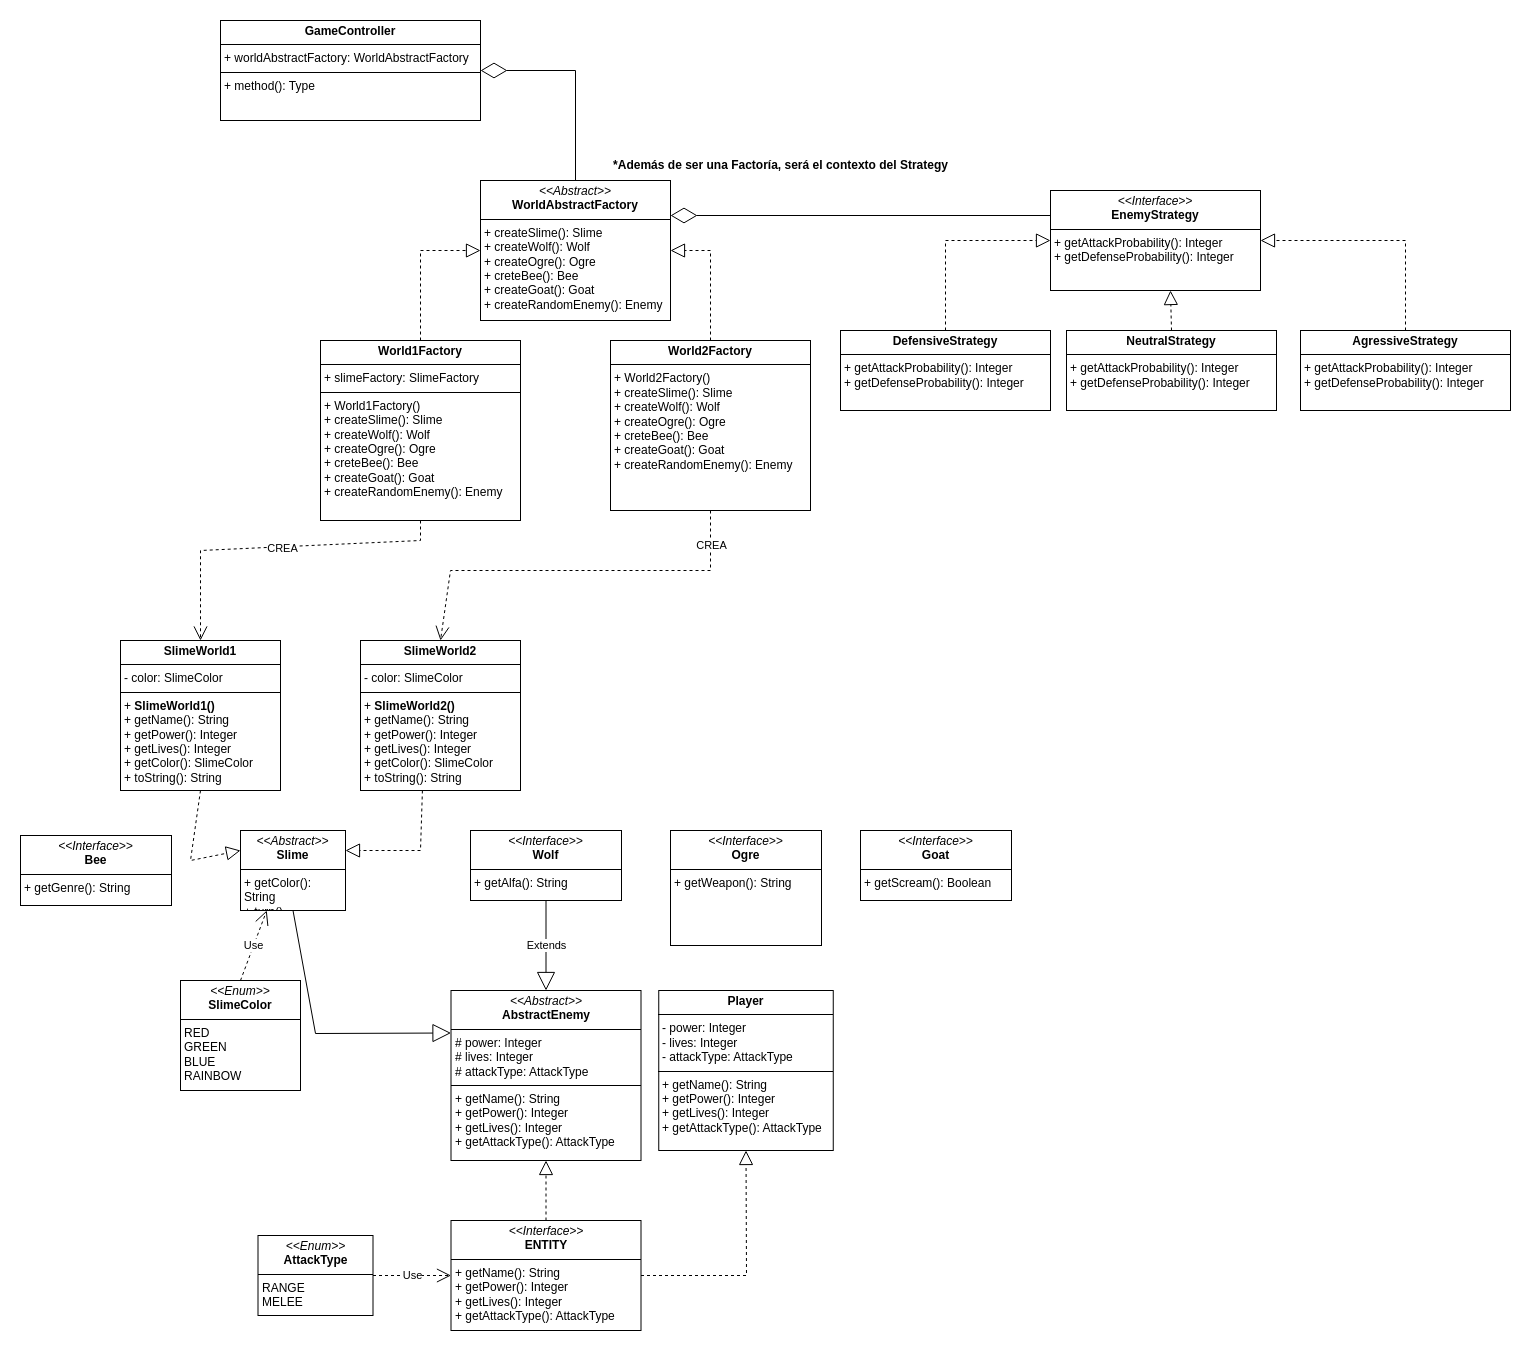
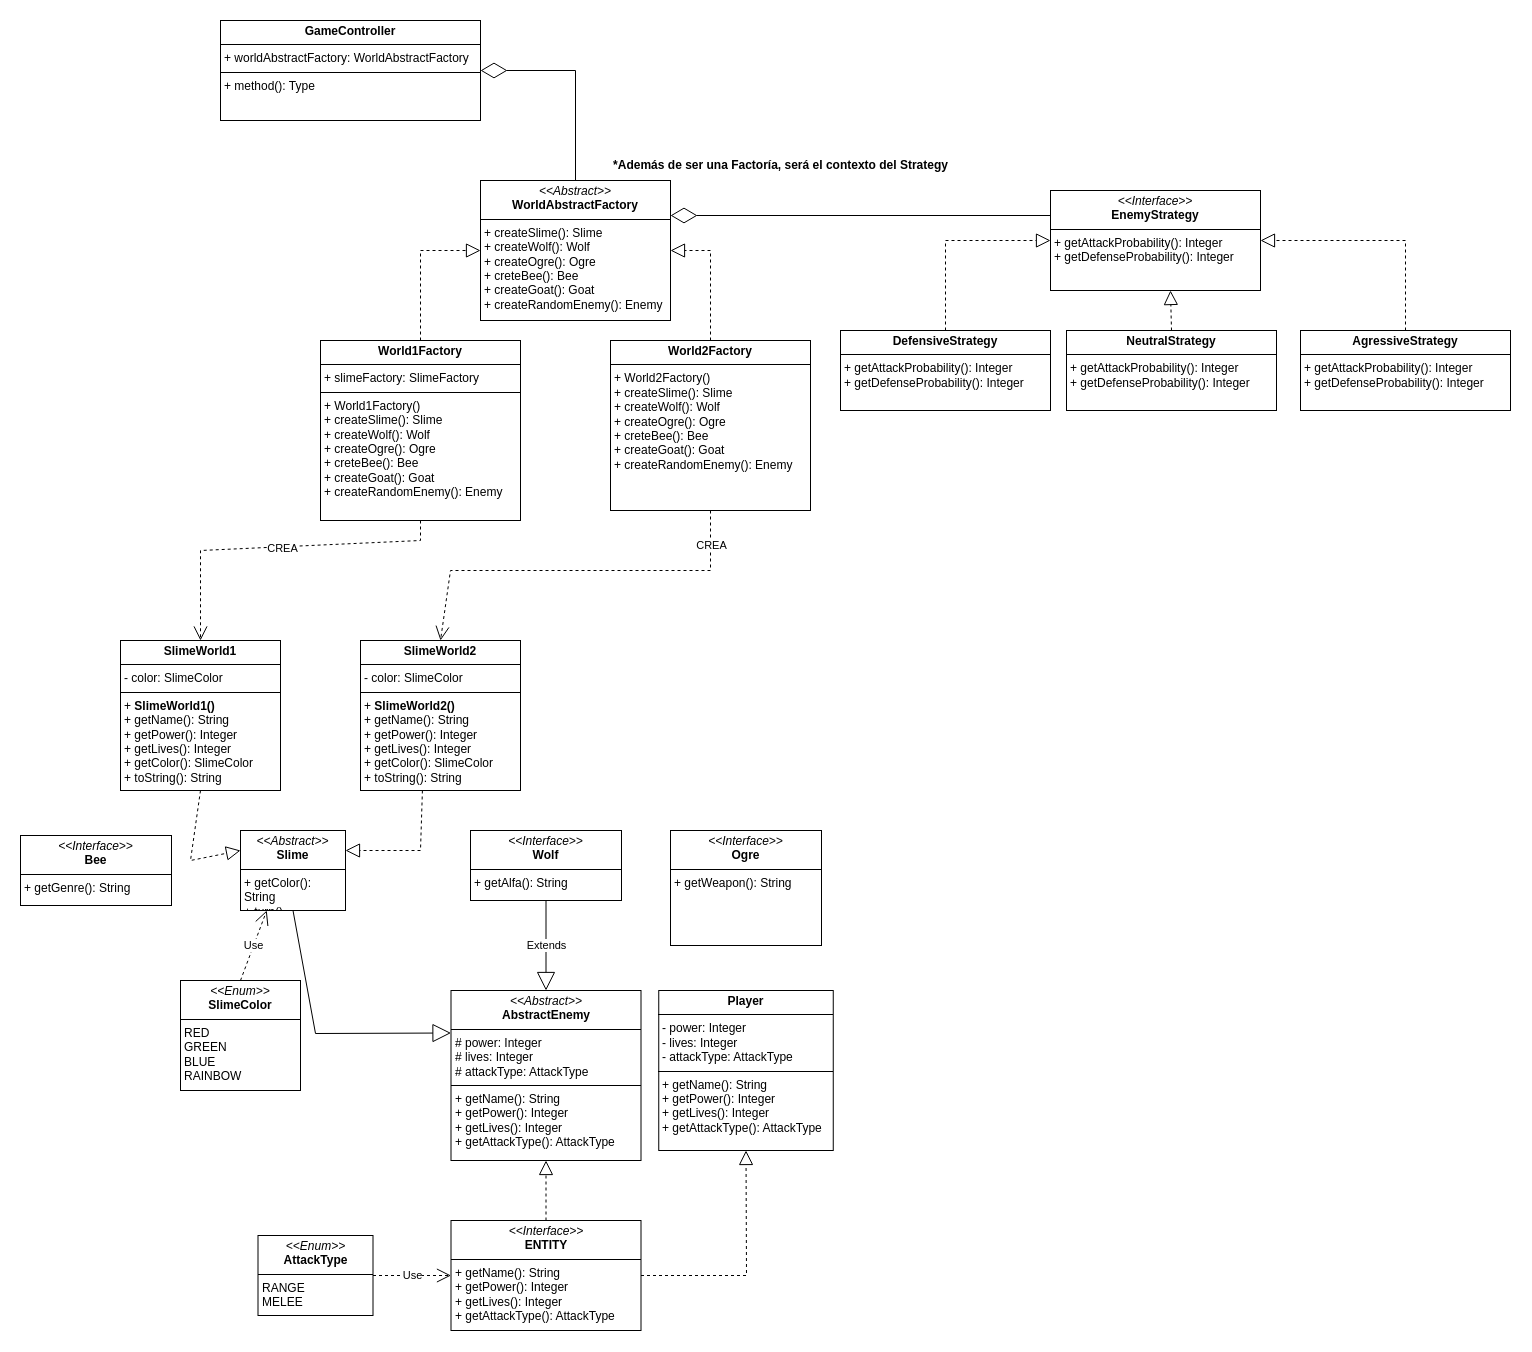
(936, 866) -> none
